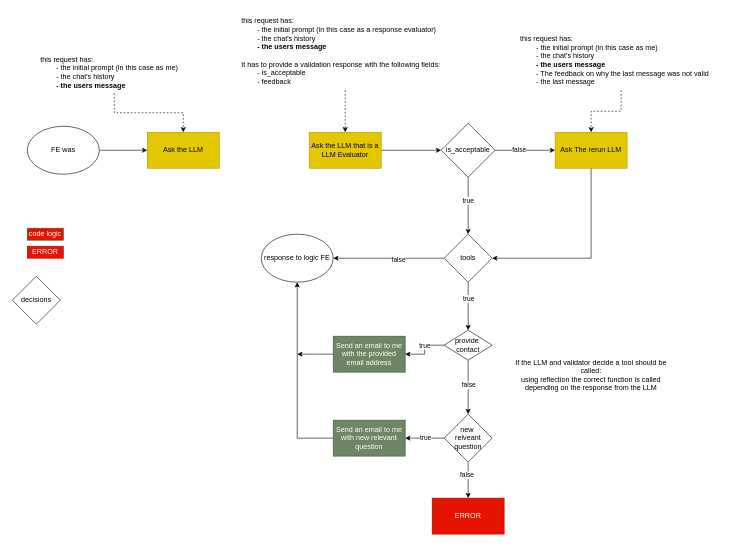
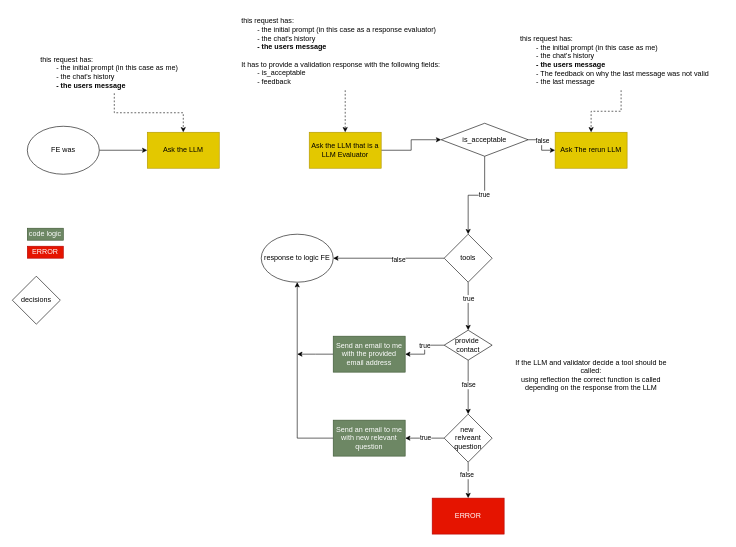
(468, 150) -> (485, 140)
(45, 234) -> (45, 234)
(497, 258) -> none
